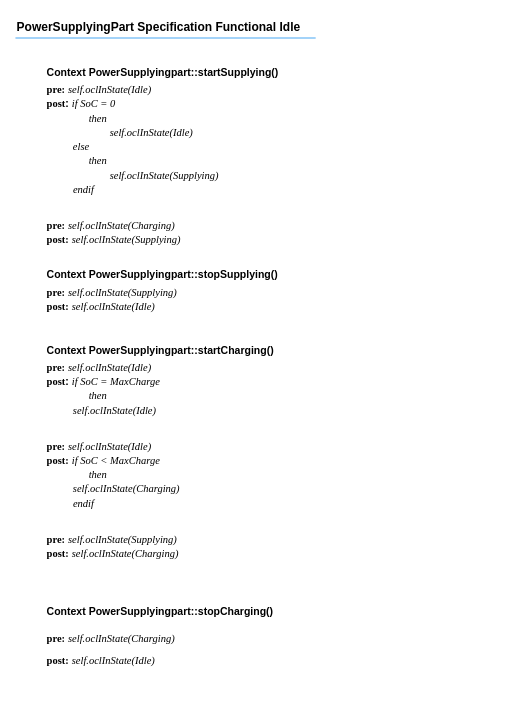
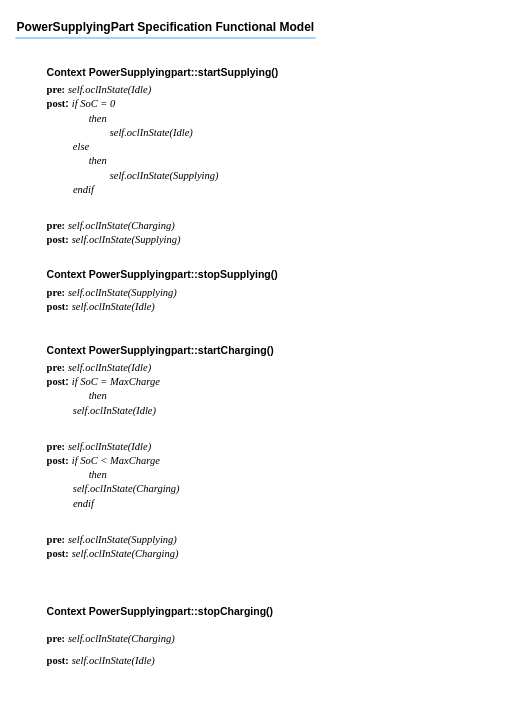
(161, 27) -> (164, 27)
